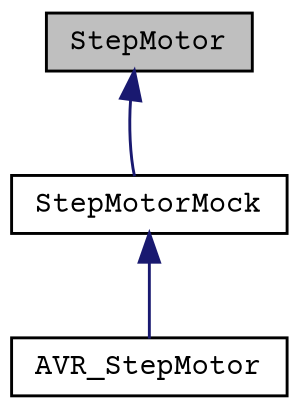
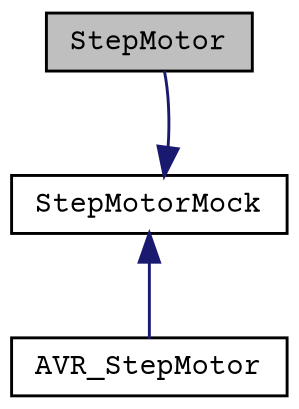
(130, 138) -> (169, 109)
